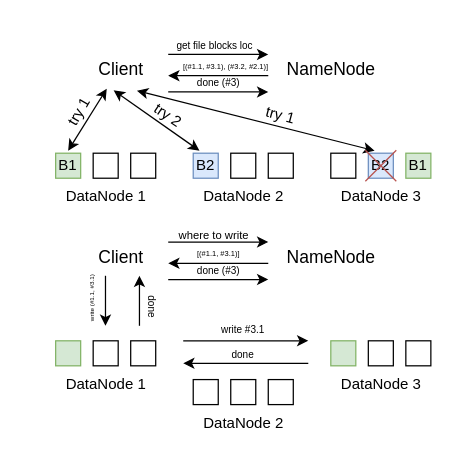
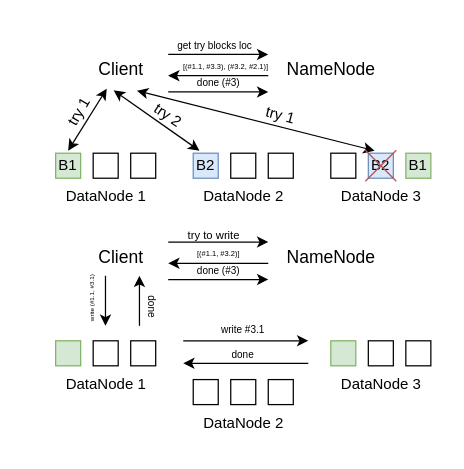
(215, 44) -> (215, 44)
(219, 64) -> (219, 64)
(225, 234) -> (225, 234)
(219, 252) -> (219, 252)
